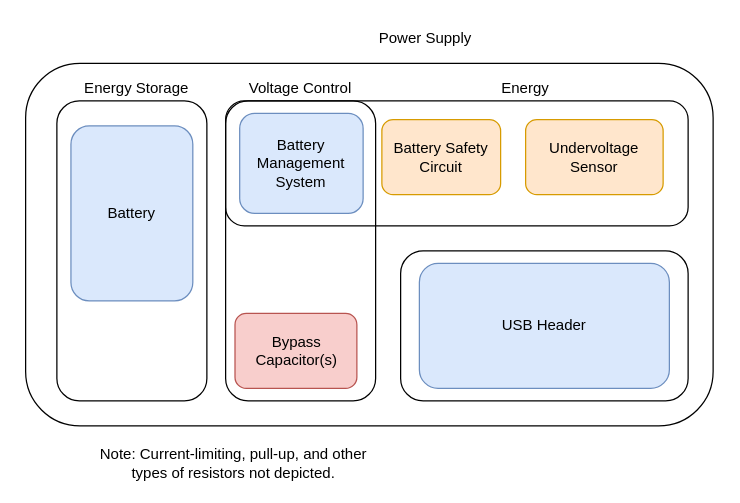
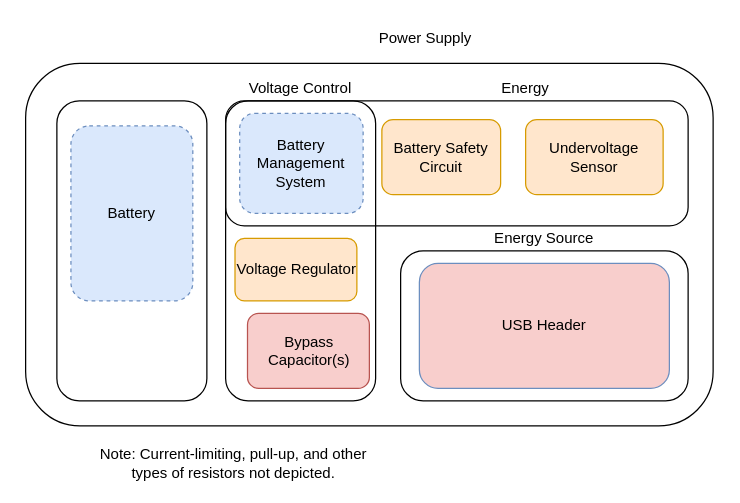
(137, 88) -> none
(301, 163) -> (301, 163)
(132, 213) -> (132, 213)
none -> (544, 238)
none -> (296, 269)
(544, 326) -> (544, 326)
(296, 351) -> (308, 351)
